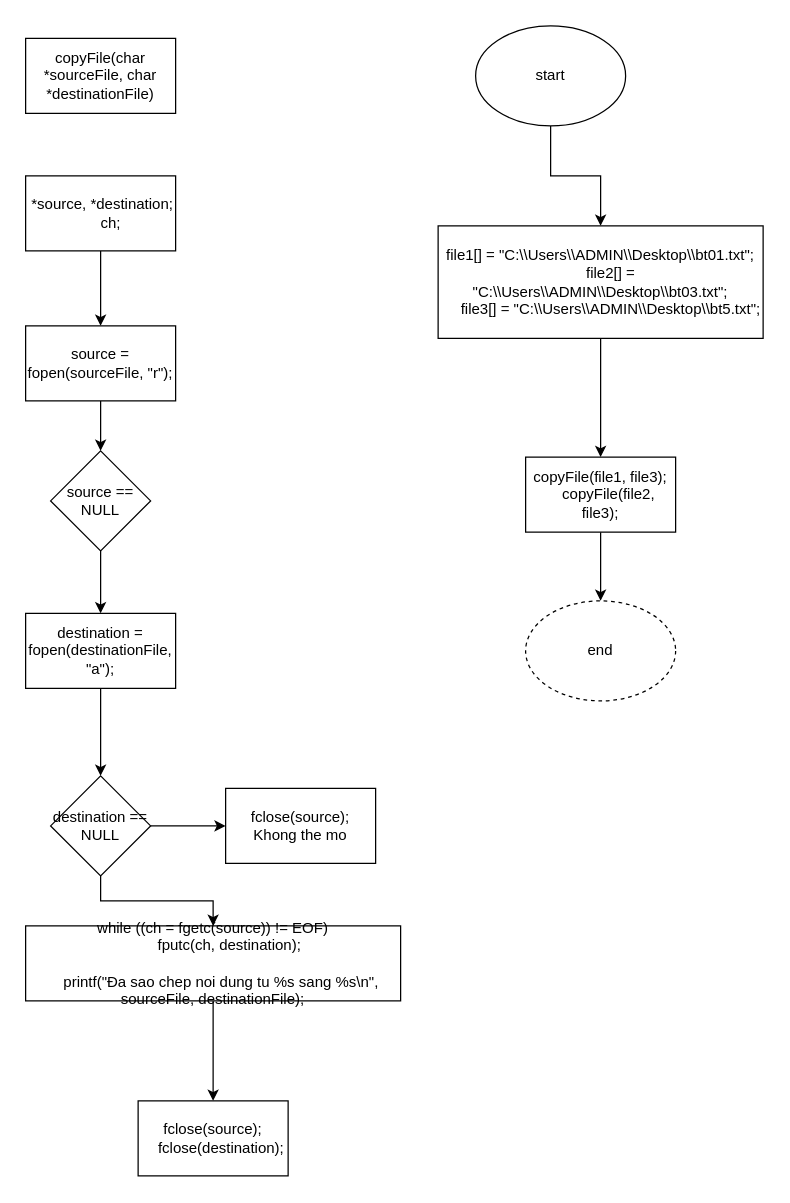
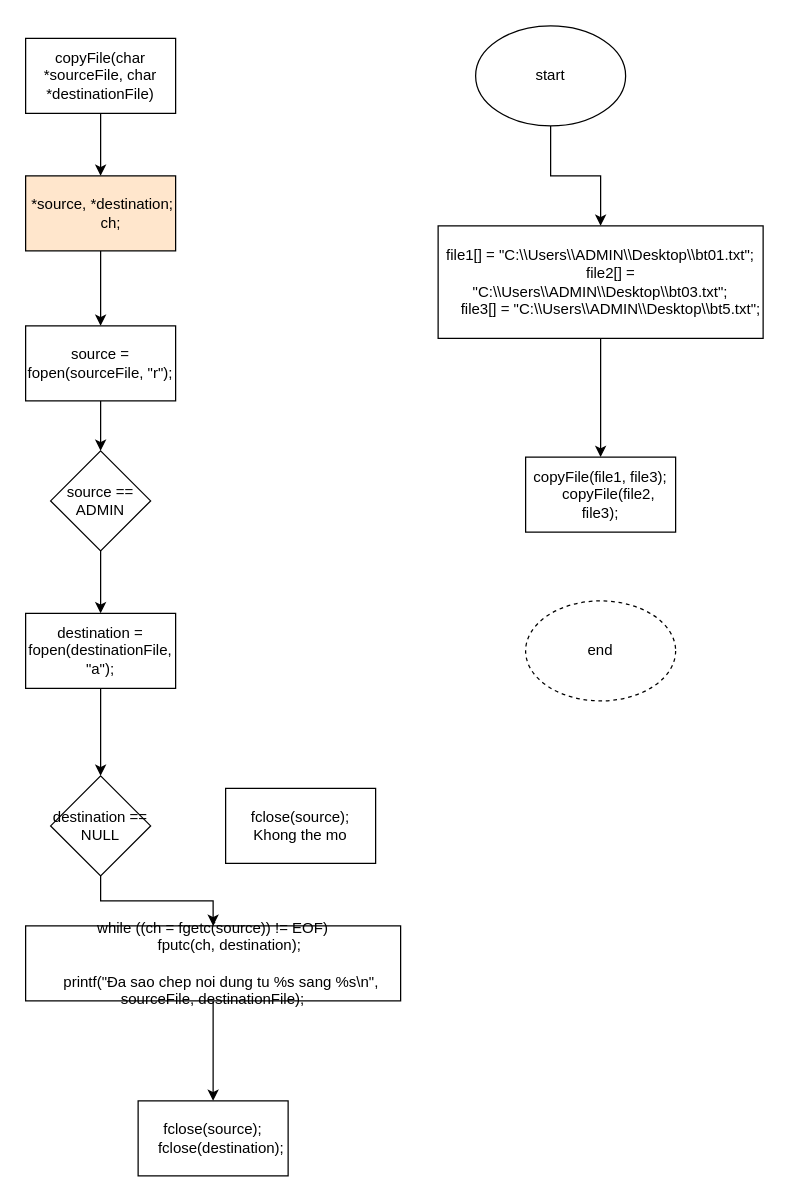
none -> (101, 140)
(101, 213) -> (101, 213)
(101, 501) -> (101, 501)
(601, 562) -> none
(184, 826) -> none
